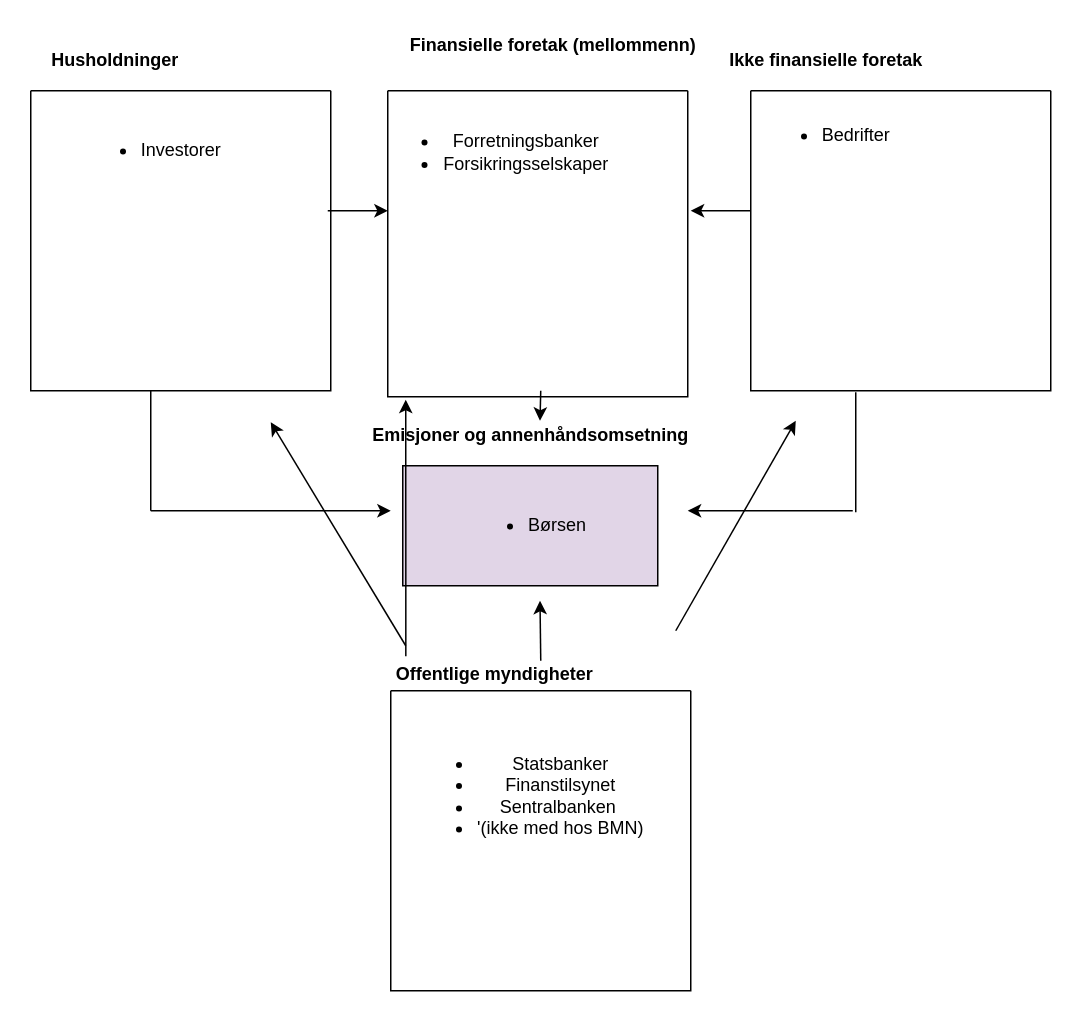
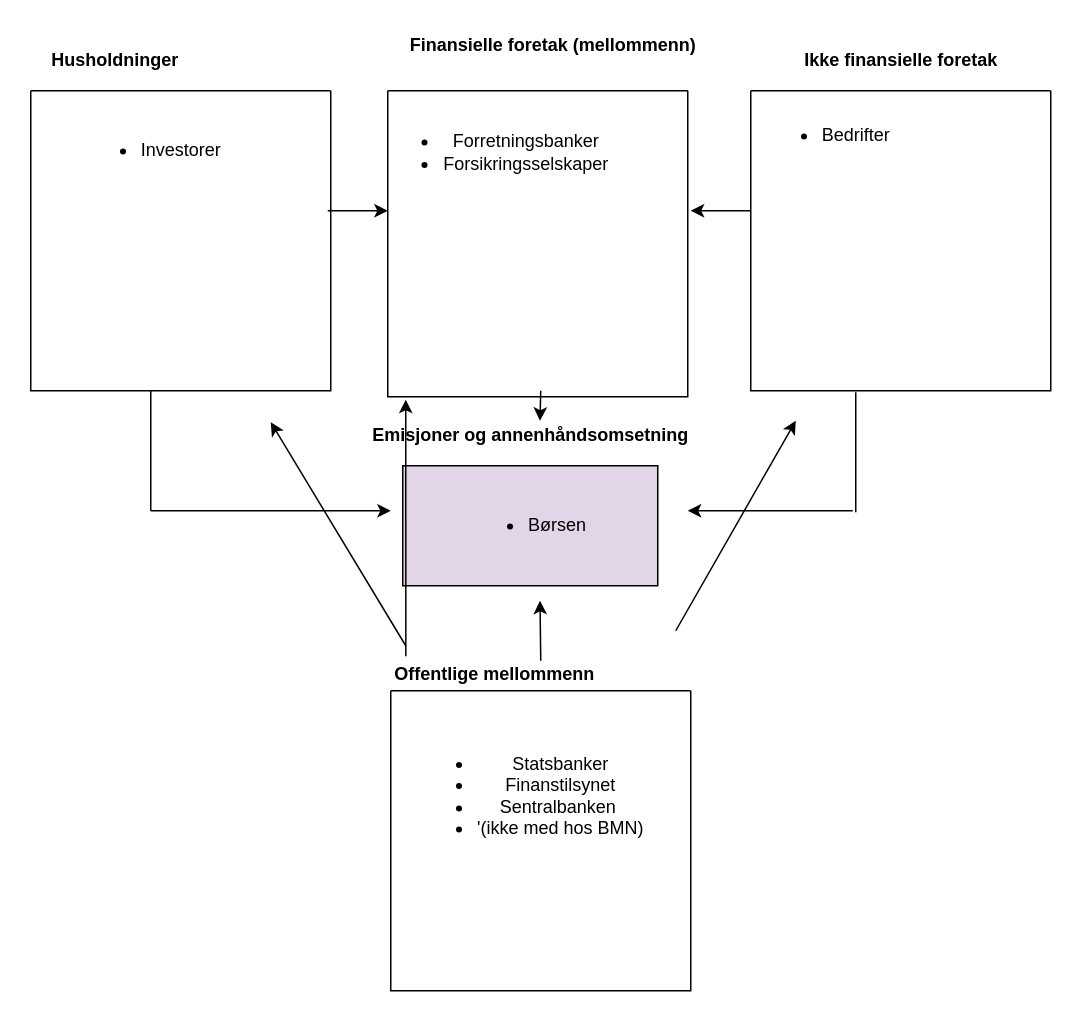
(826, 61) -> (901, 61)
(495, 674) -> (495, 674)
